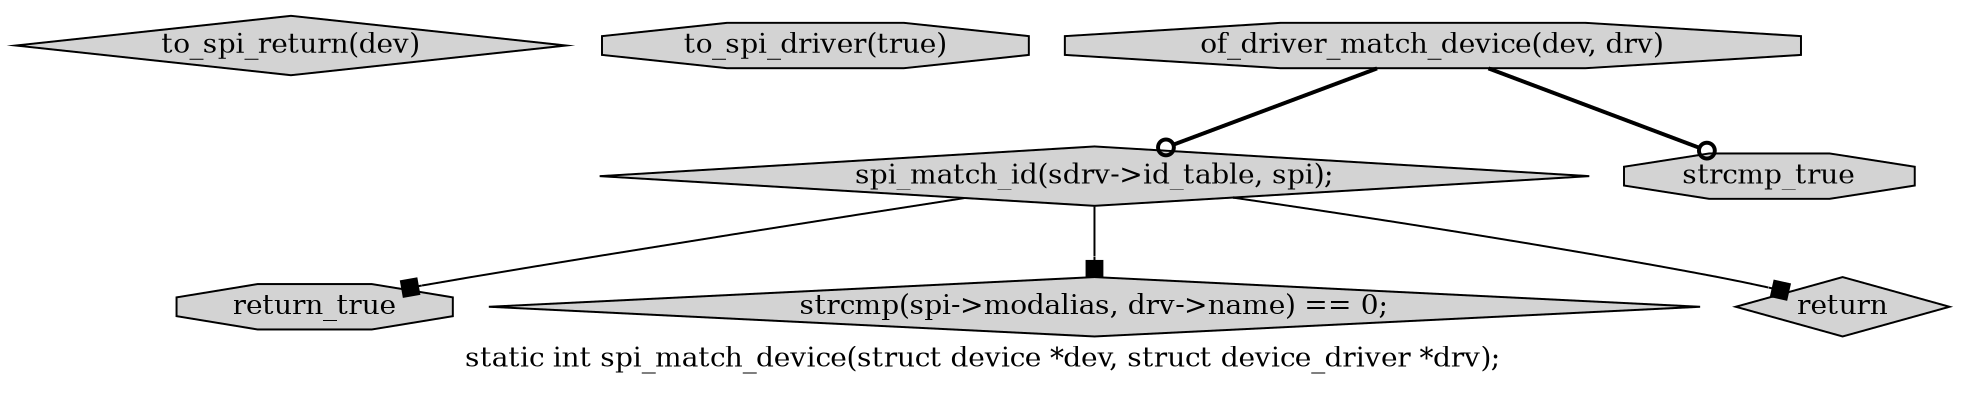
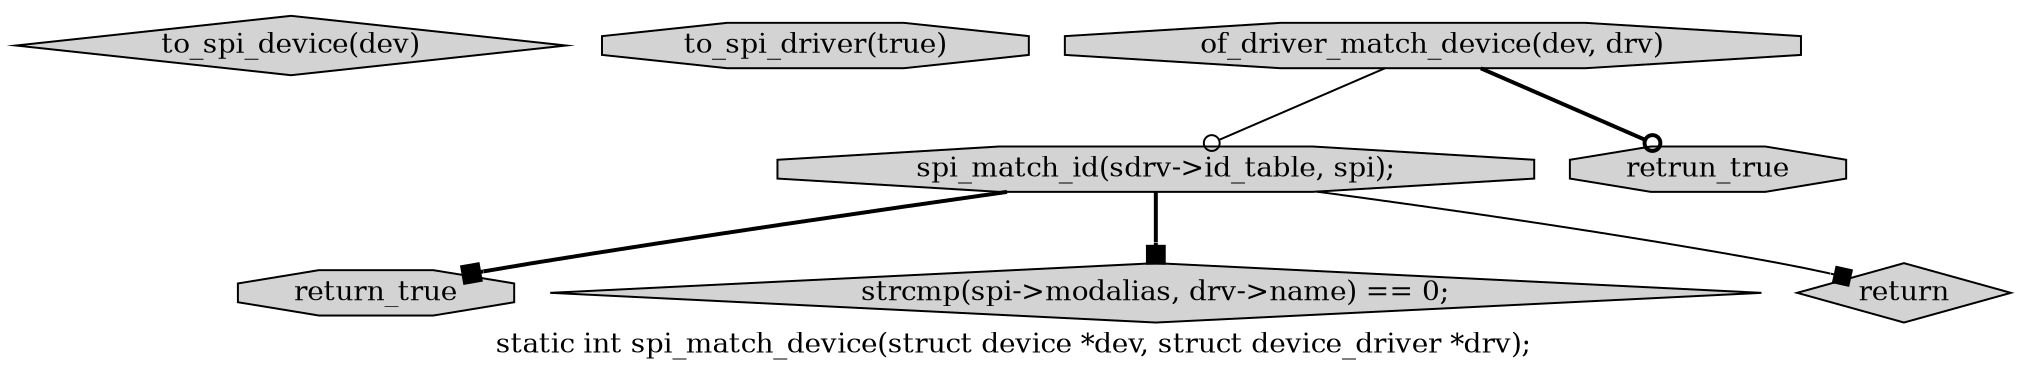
(291, 46) -> (291, 46)
(1275, 106) -> (1302, 104)
(1094, 176) -> (1156, 169)
(1769, 176) -> (1708, 169)
(1094, 231) -> (1156, 217)
(693, 241) -> (745, 230)
